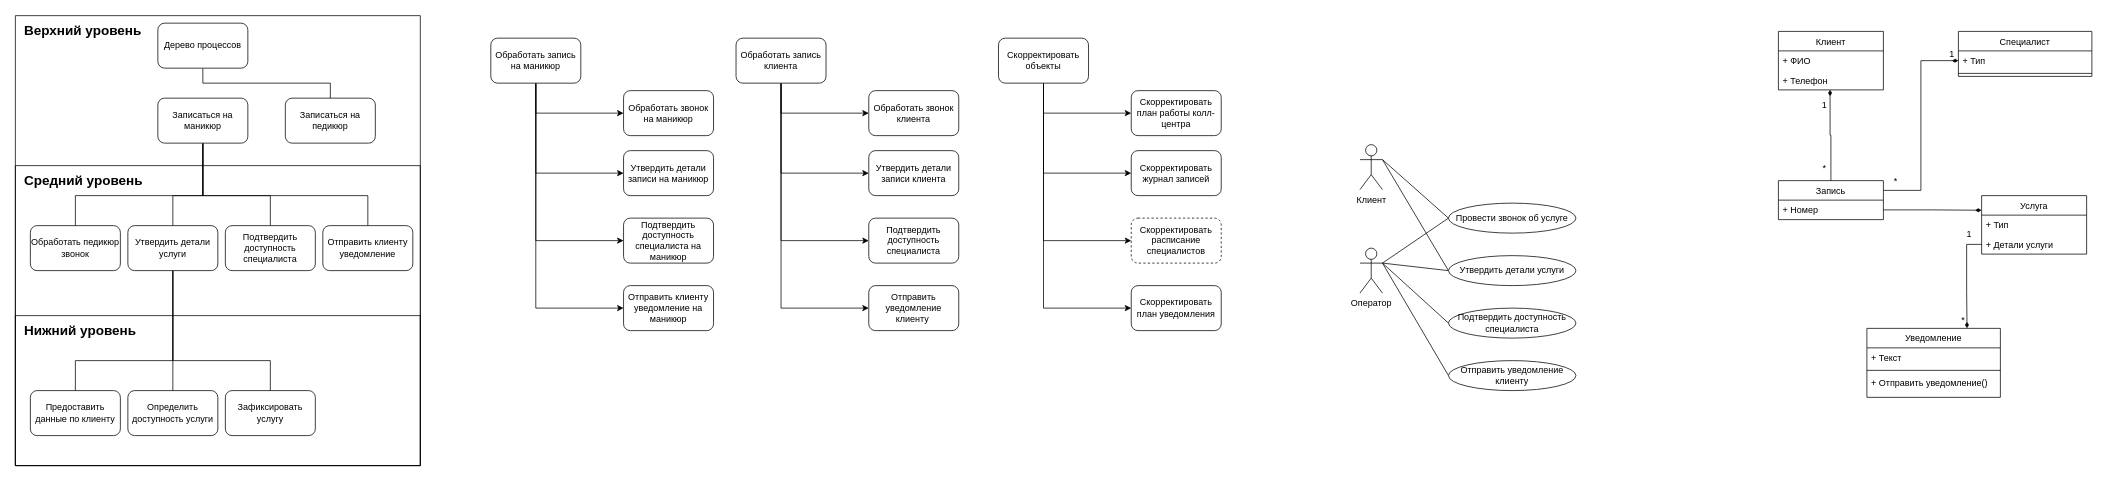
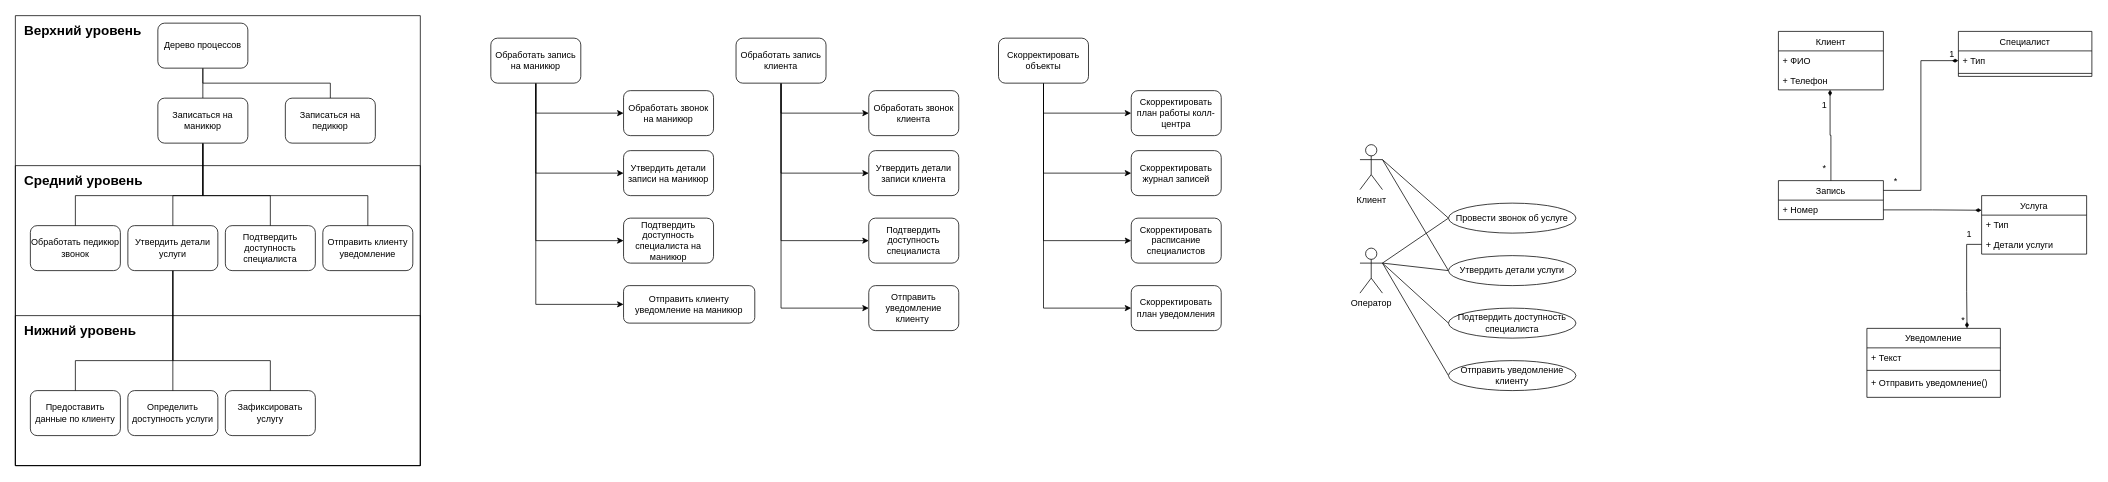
none -> (203, 91)
(1176, 240) -> (1176, 240)
(669, 308) -> (689, 304)
